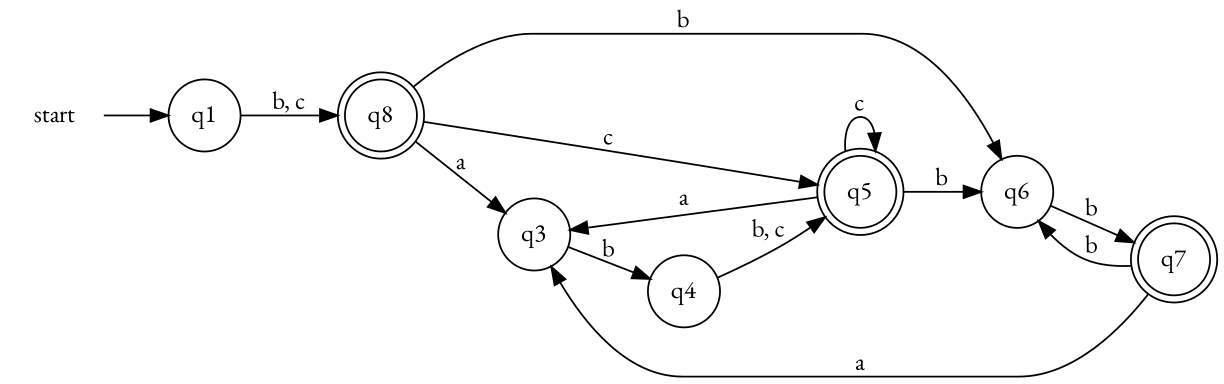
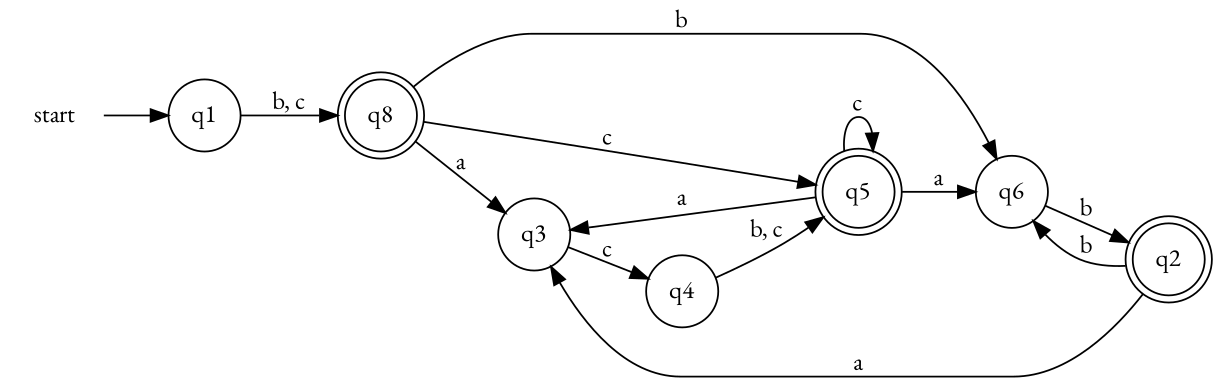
(942, 179) -> (939, 179)
(609, 250) -> (608, 250)
(1174, 259) -> (1169, 259)
